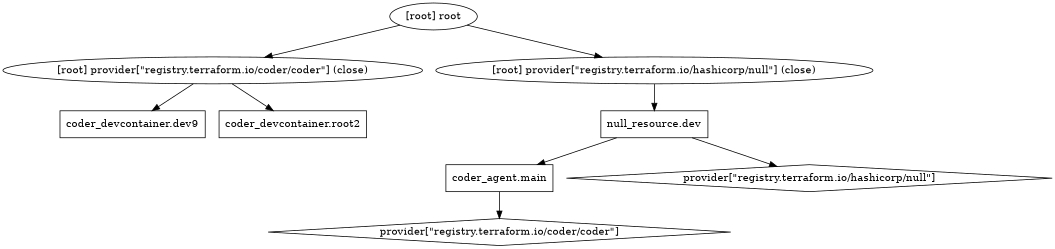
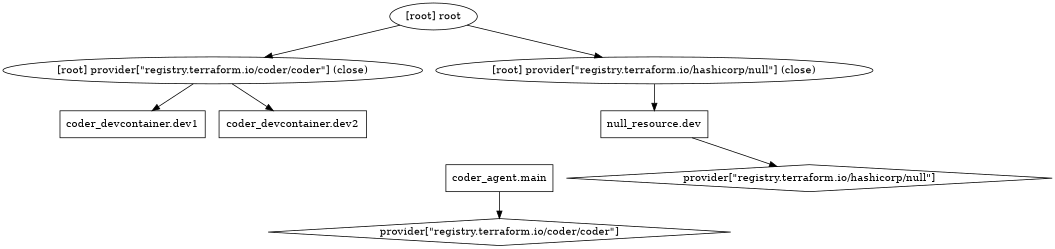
(133, 124) -> (133, 124)
(293, 124) -> (293, 124)
(581, 150) -> none
